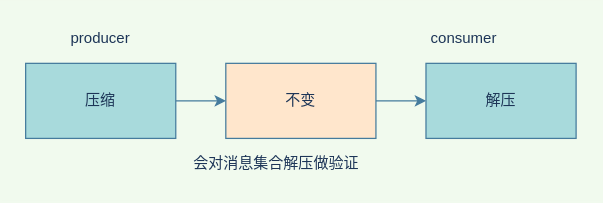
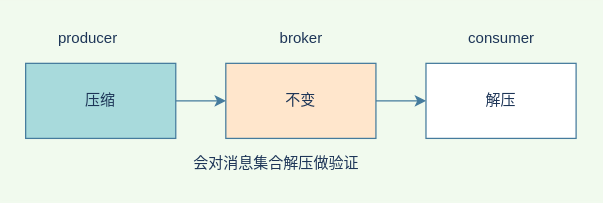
(101, 38) -> (88, 38)
none -> (301, 38)
(463, 38) -> (501, 38)
(501, 101) -> (501, 101)
